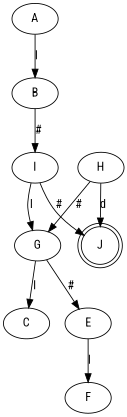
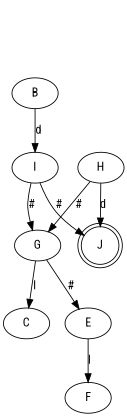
(35, 19) -> none
(38, 130) -> (38, 130)
(32, 205) -> (32, 205)
